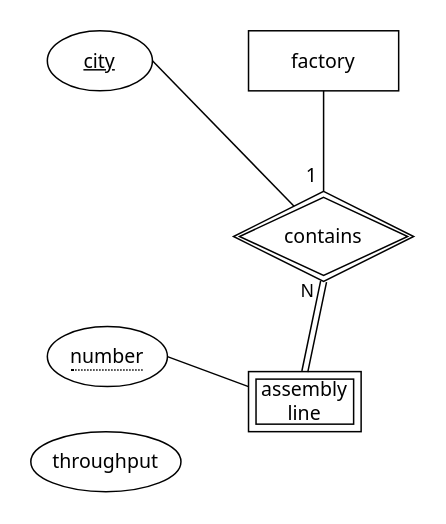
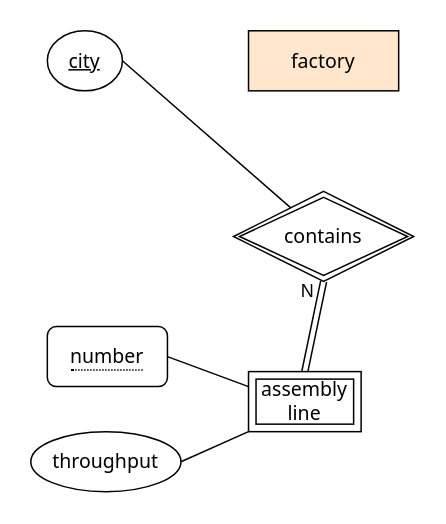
(100, 61) -> (85, 61)
(323, 61) -> (323, 61)
(323, 141) -> none
(107, 356) -> (107, 356)
none -> (214, 446)
